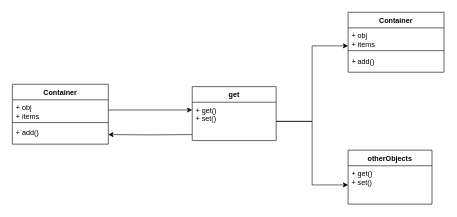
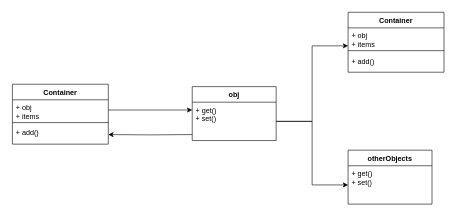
(234, 95) -> (234, 95)
